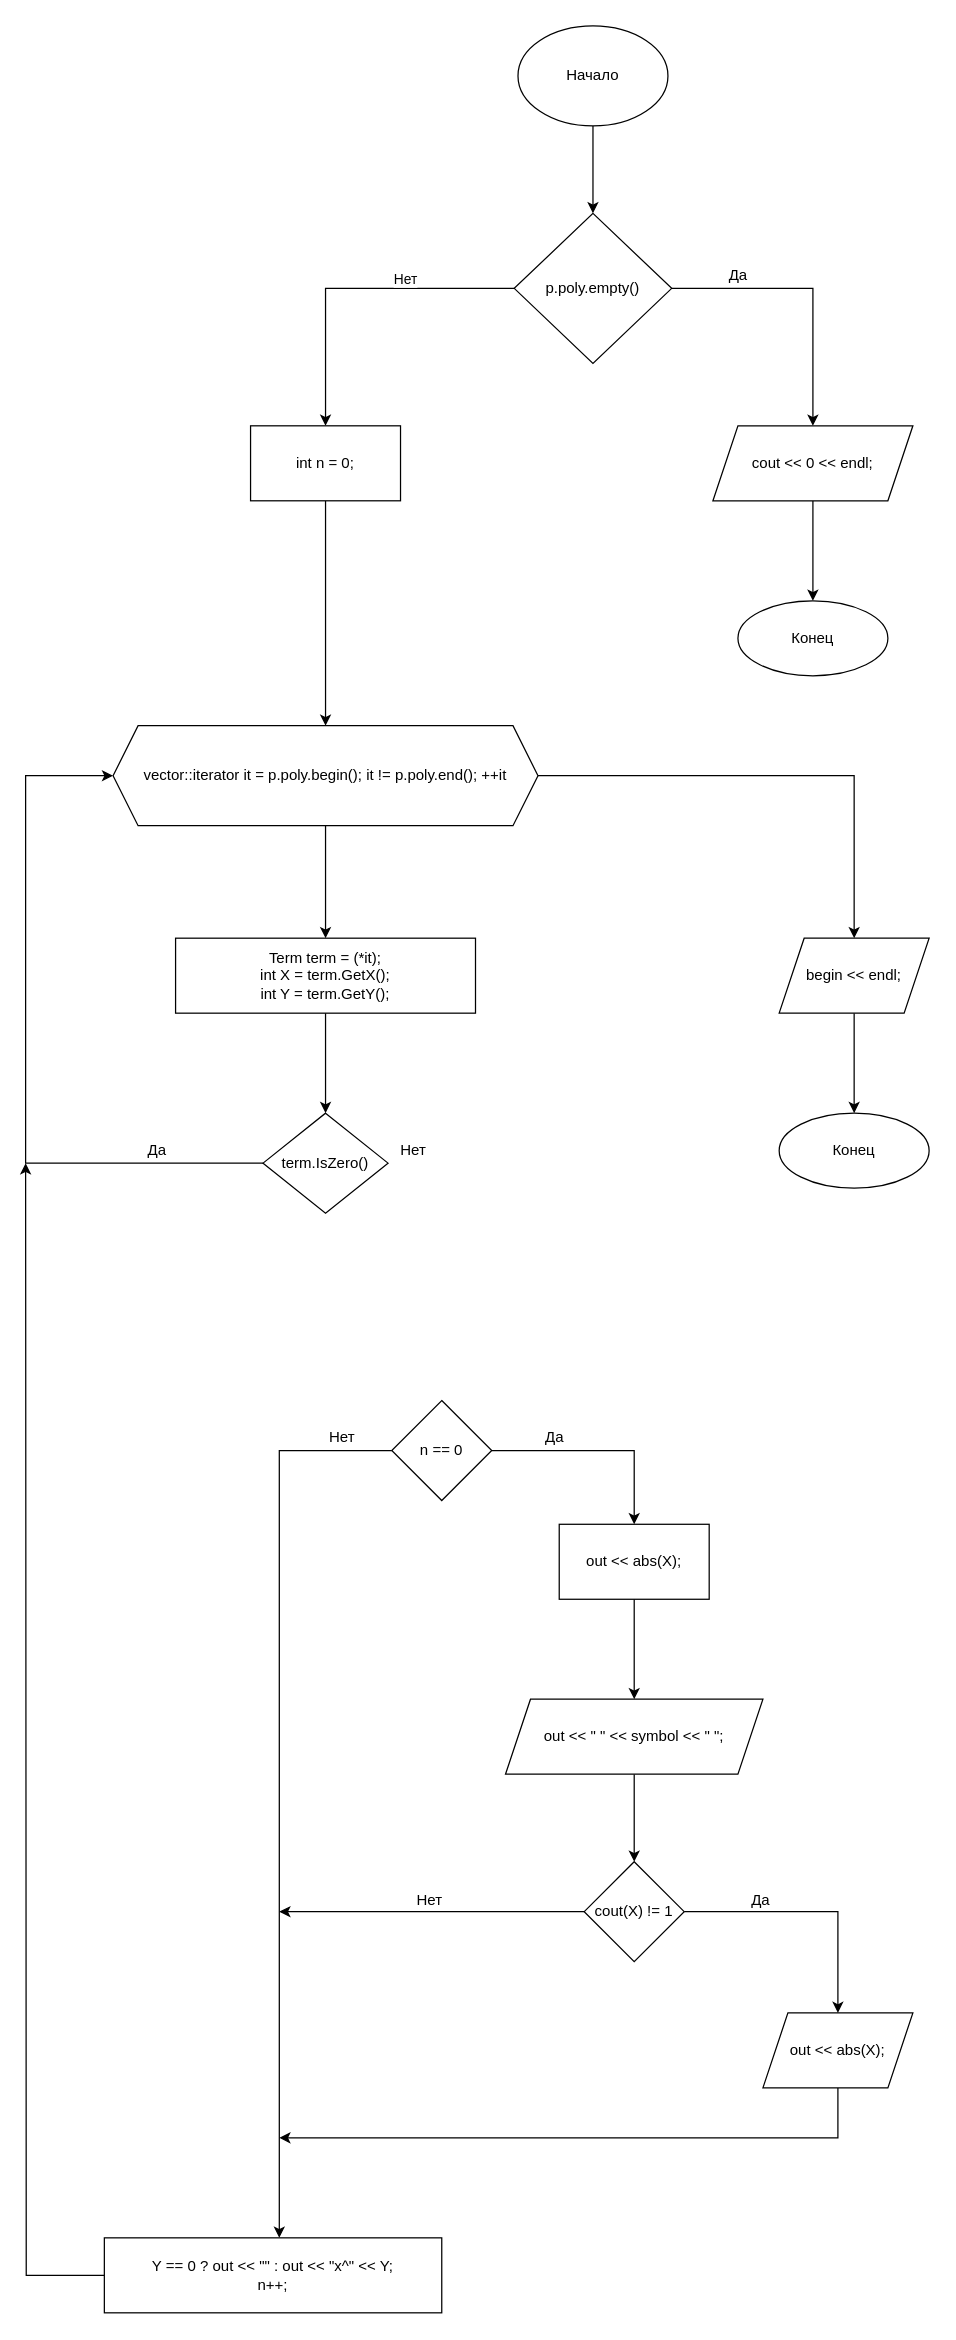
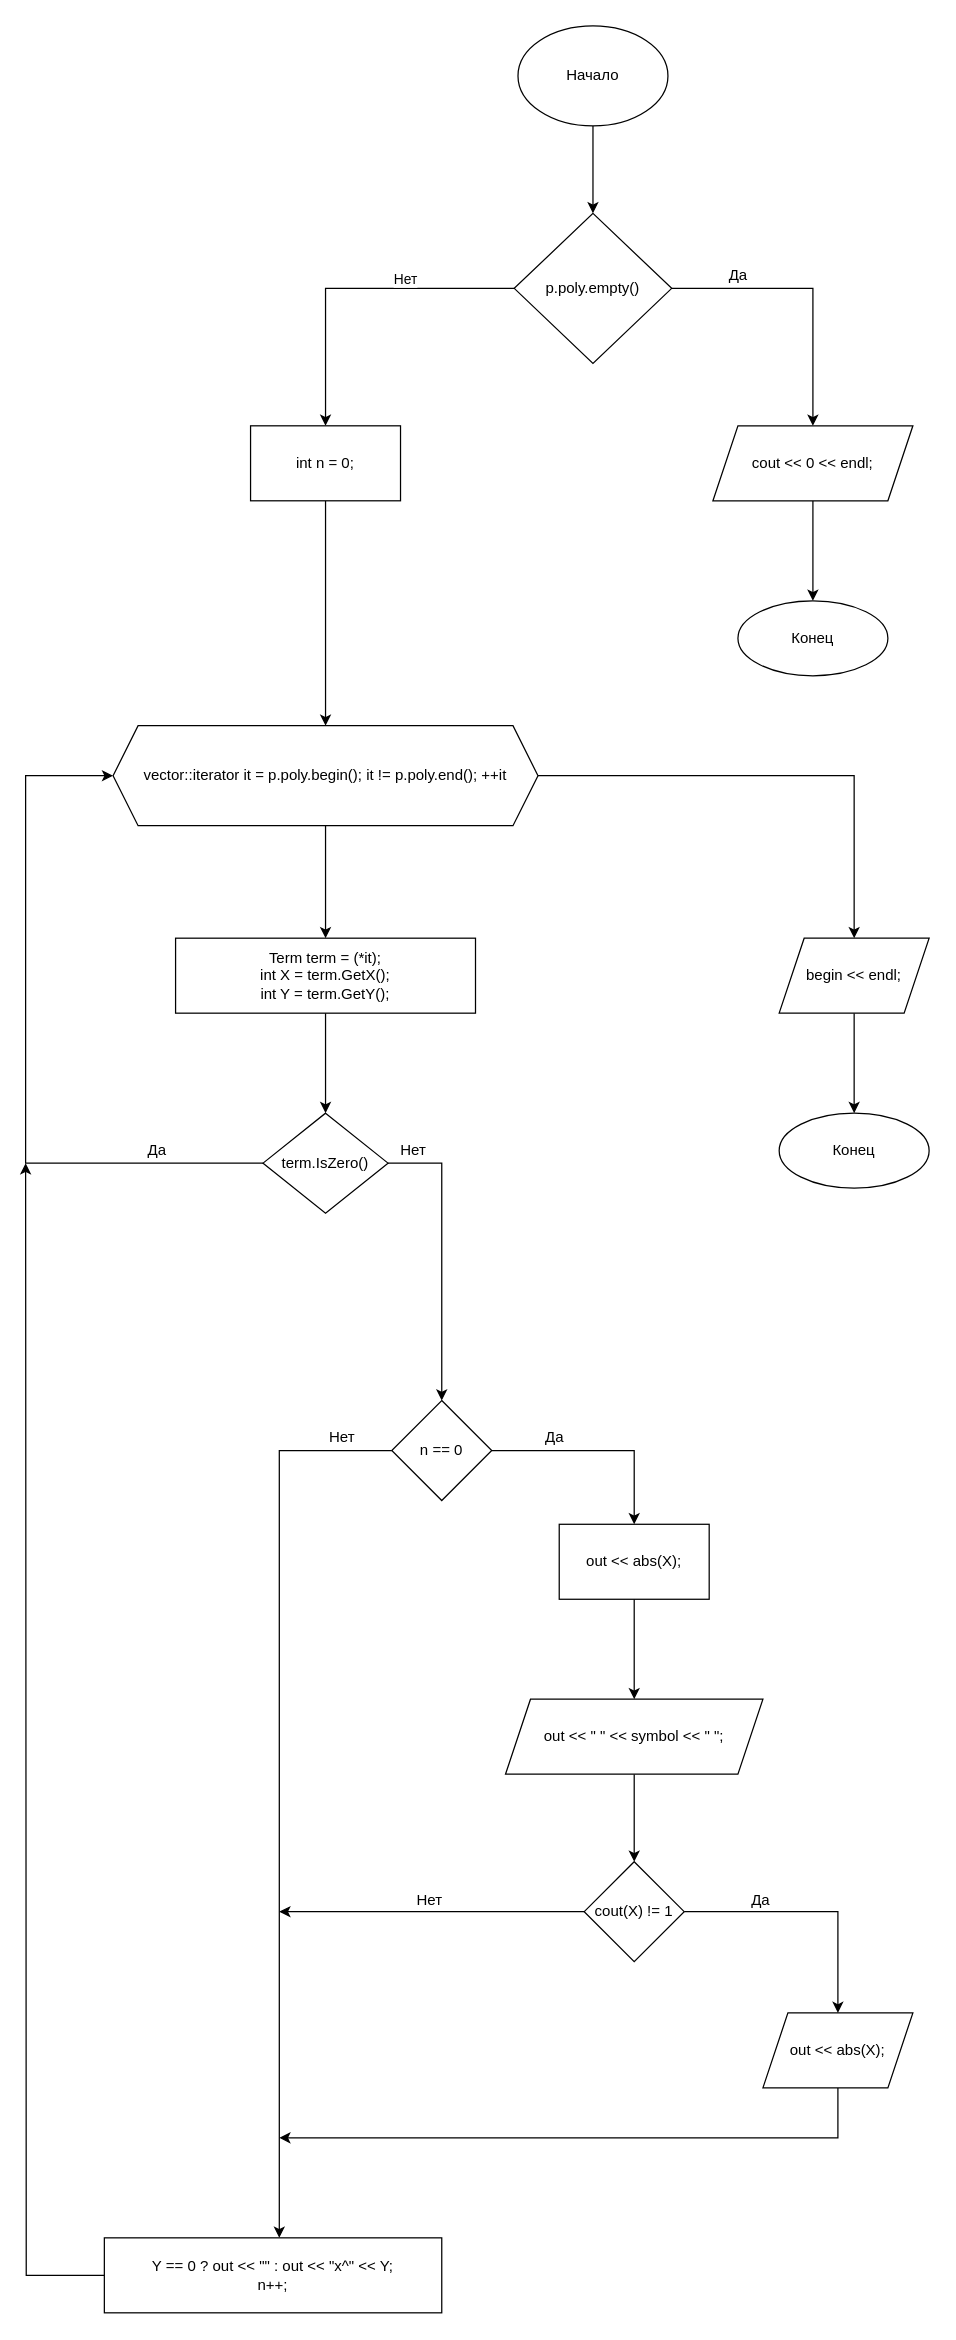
none -> (442, 1251)
